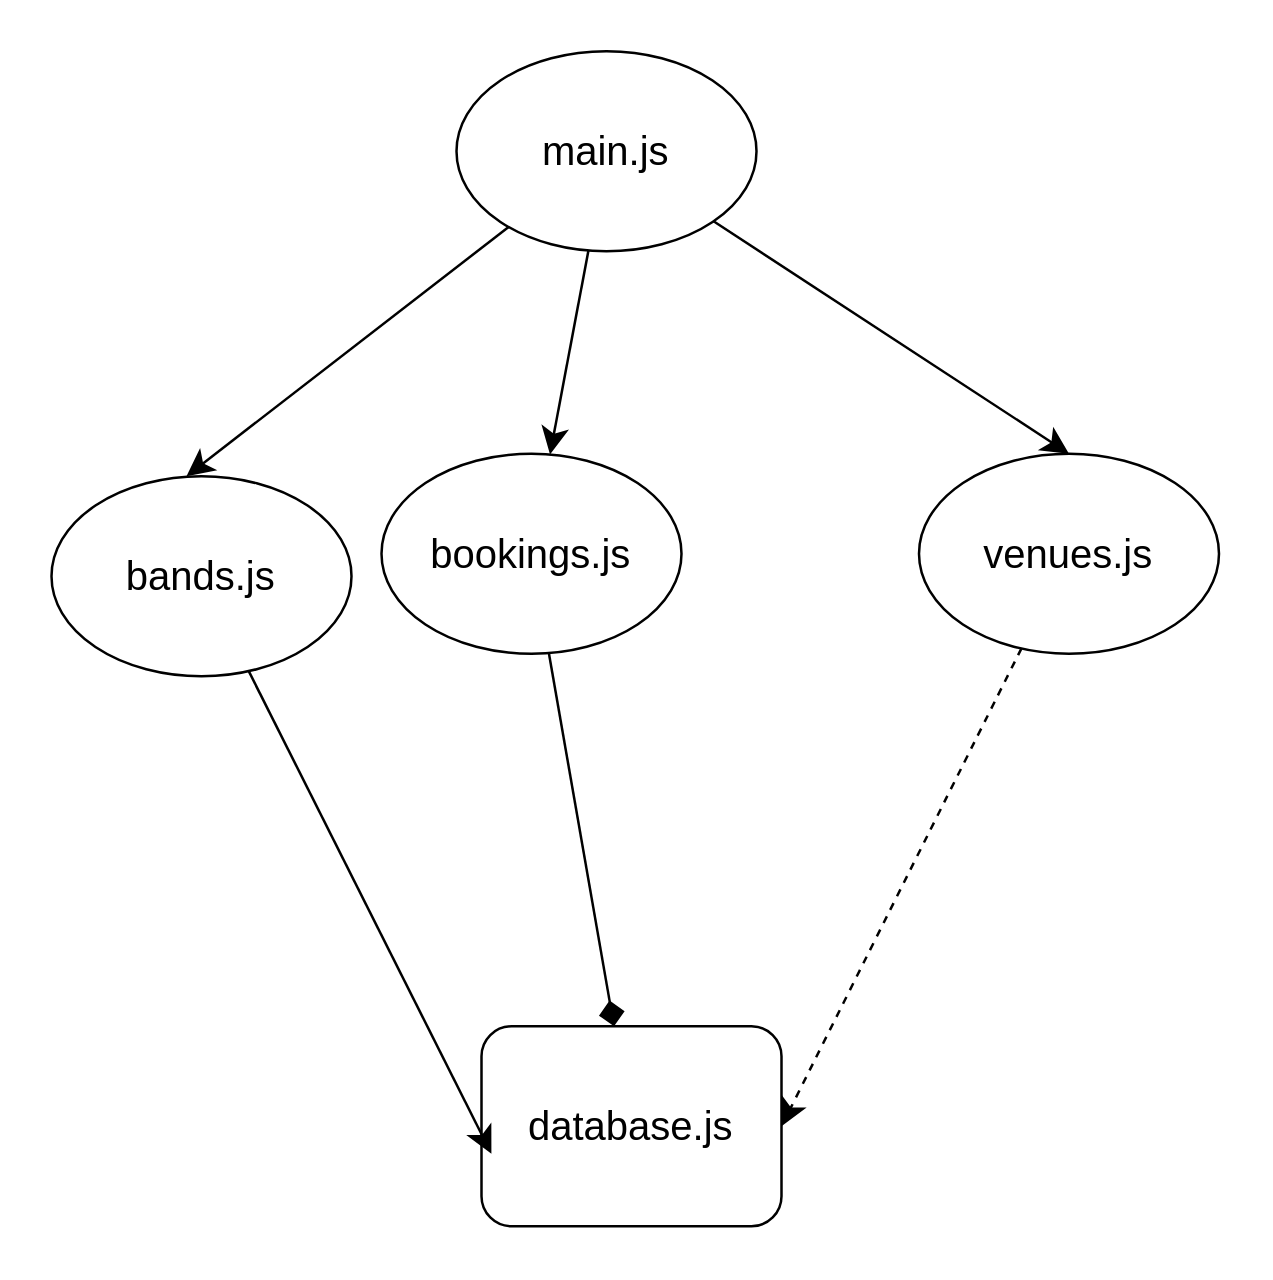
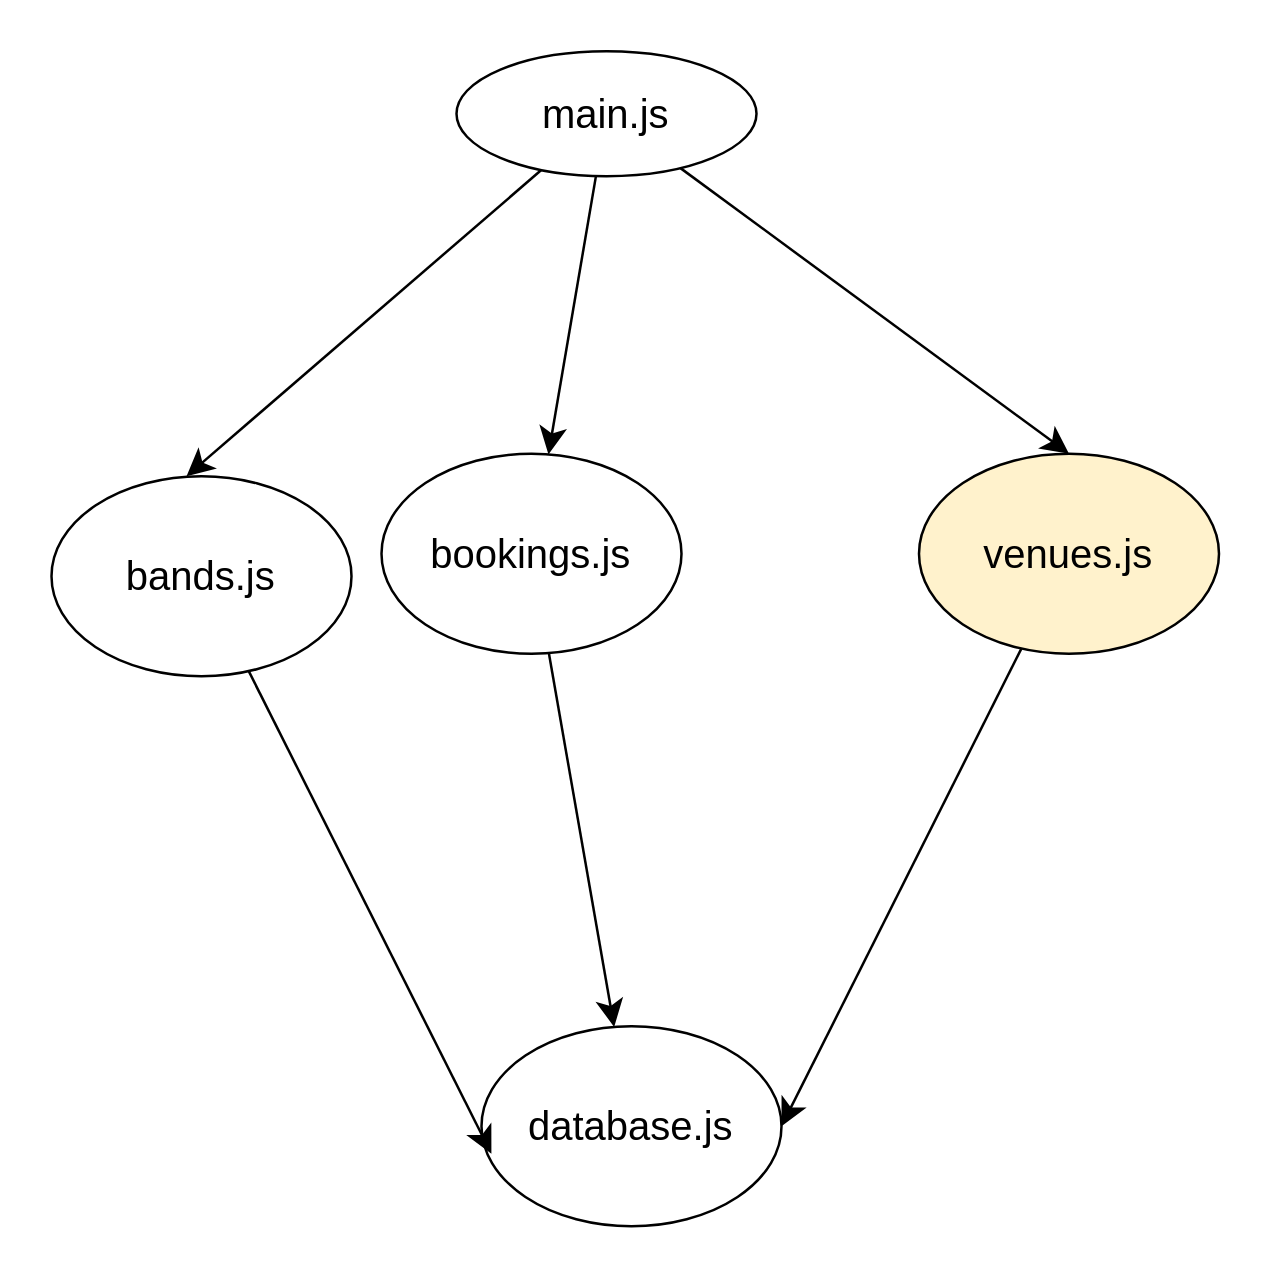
(606, 151) -> (606, 114)
(1069, 554) -> (1069, 554)
(904, 881) -> (904, 881)
(609, 1001) -> (610, 1003)
(631, 1126) -> (631, 1126)
